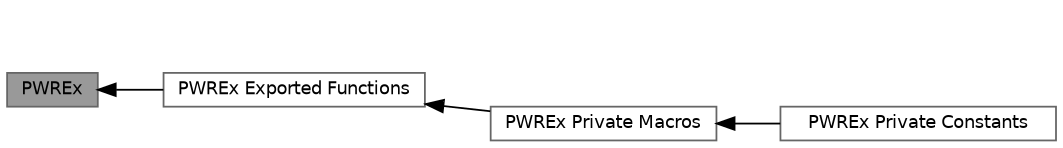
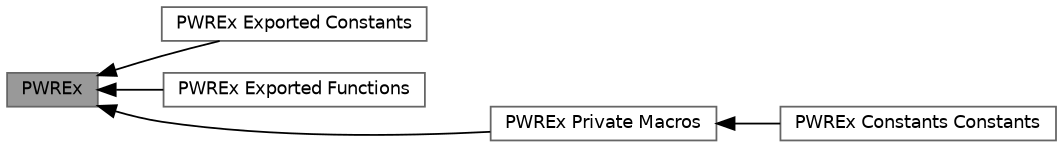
none -> (294, 24)
(467, 109) -> (302, 134)
(918, 124) -> (918, 124)
